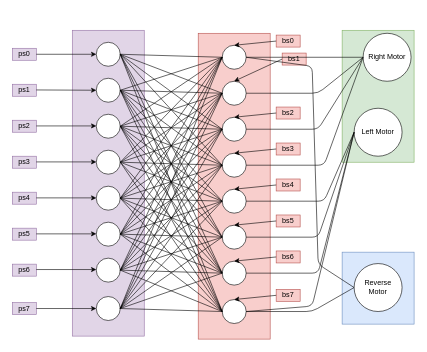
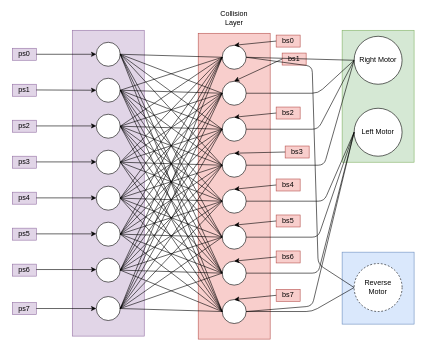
none -> (234, 18)
(387, 57) -> (378, 60)
(288, 149) -> (297, 152)
(378, 288) -> (378, 288)
